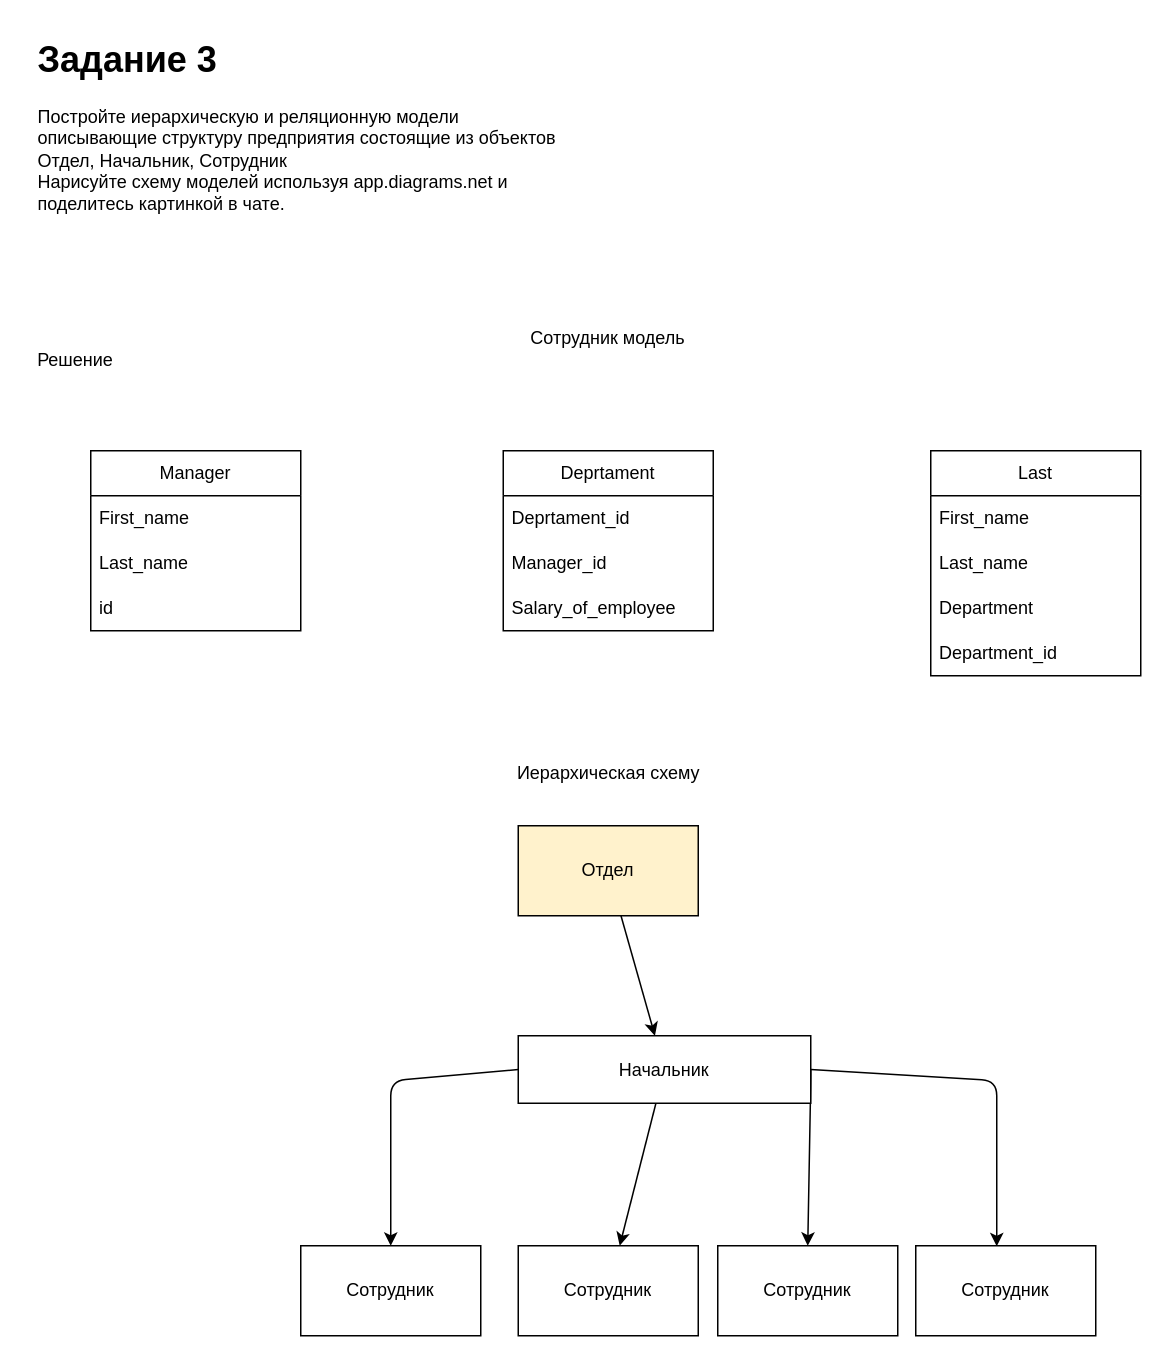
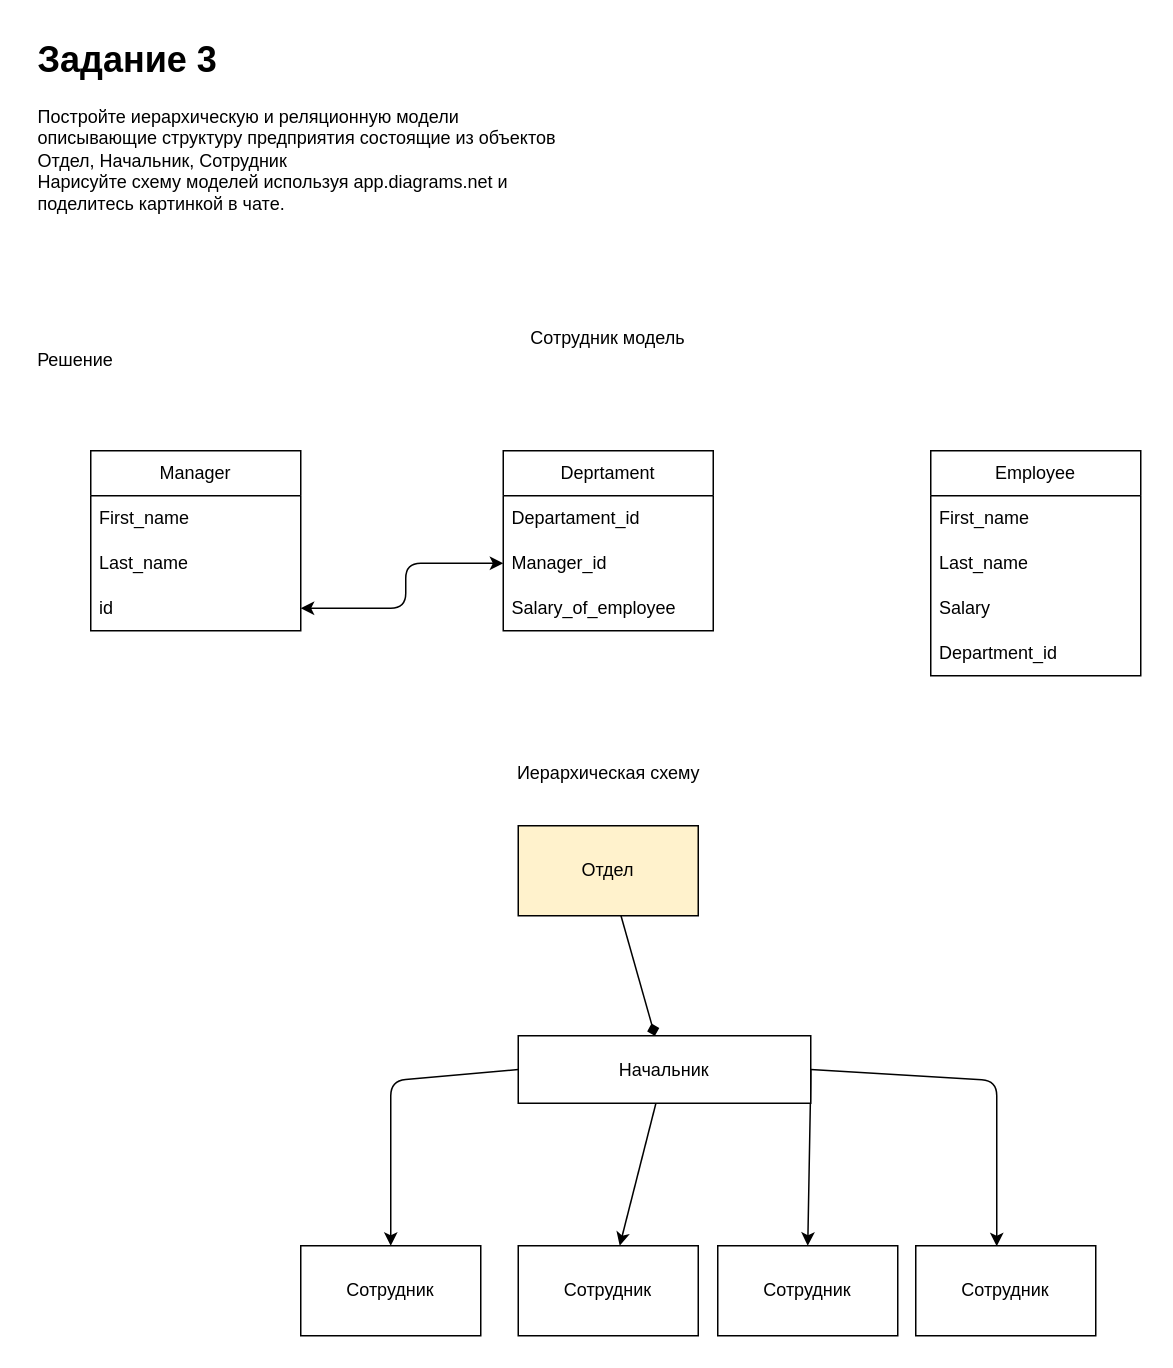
(1036, 473) -> (1036, 473)
(575, 518) -> (580, 518)
none -> (406, 590)
(990, 608) -> (968, 608)
(652, 1024) -> (652, 1024)
